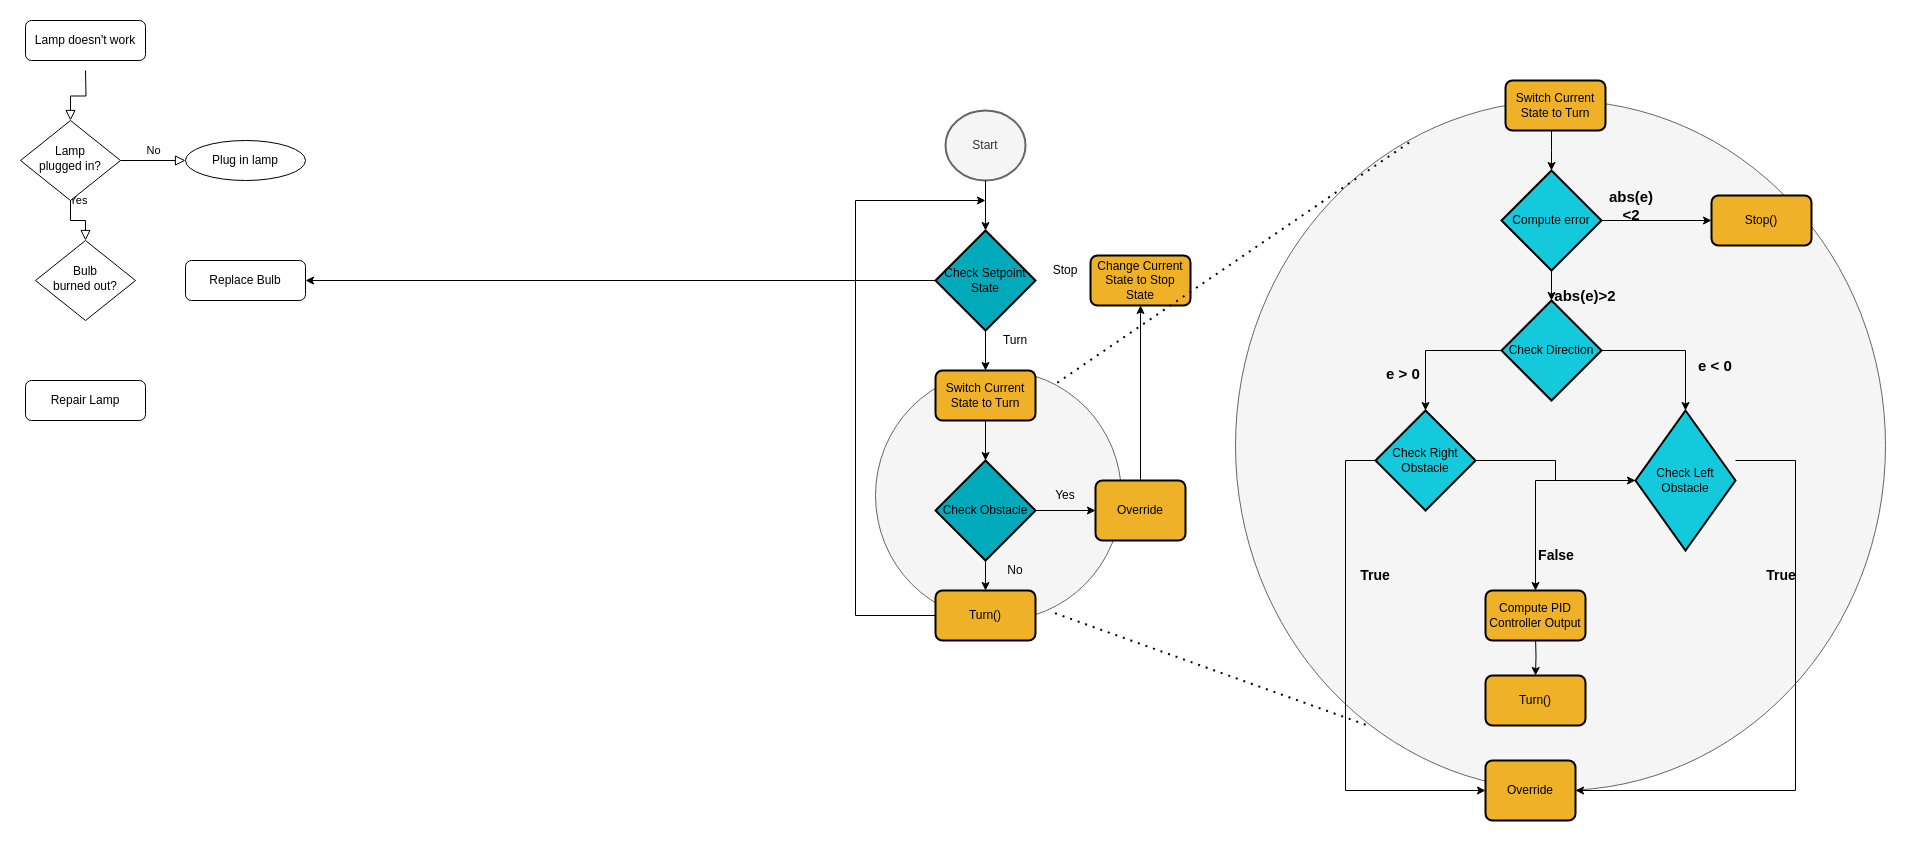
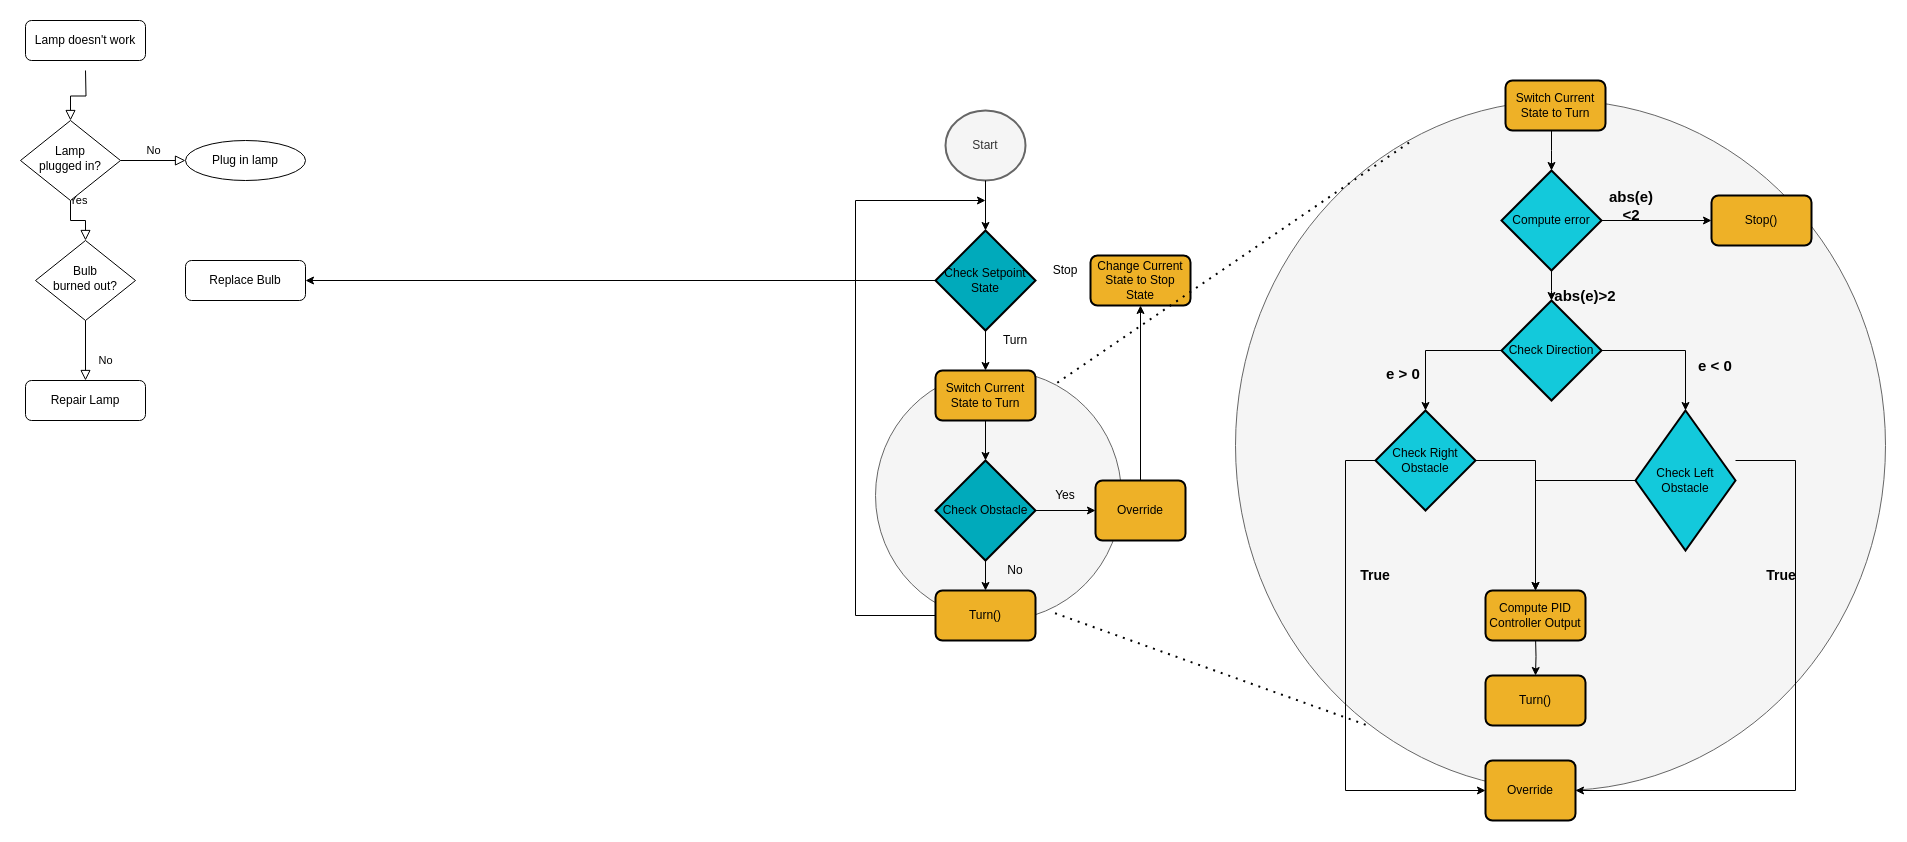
none -> (86, 345)
(1554, 461) -> (1536, 468)
(1557, 556) -> none
